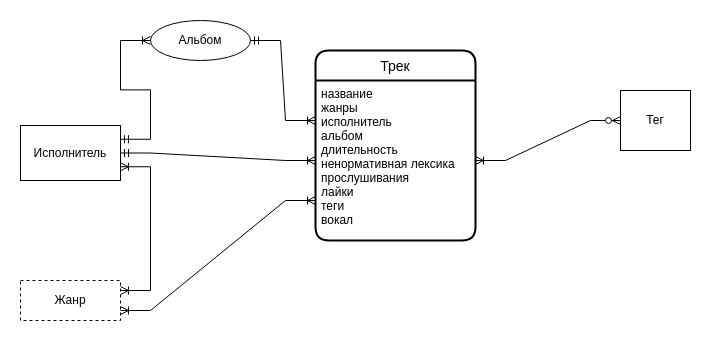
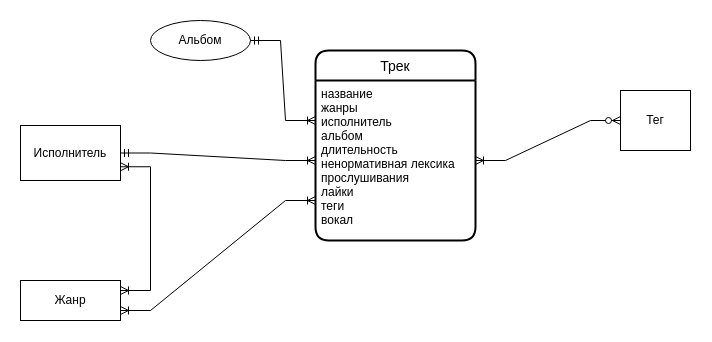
(136, 90) -> none
(71, 301) -> (71, 301)
